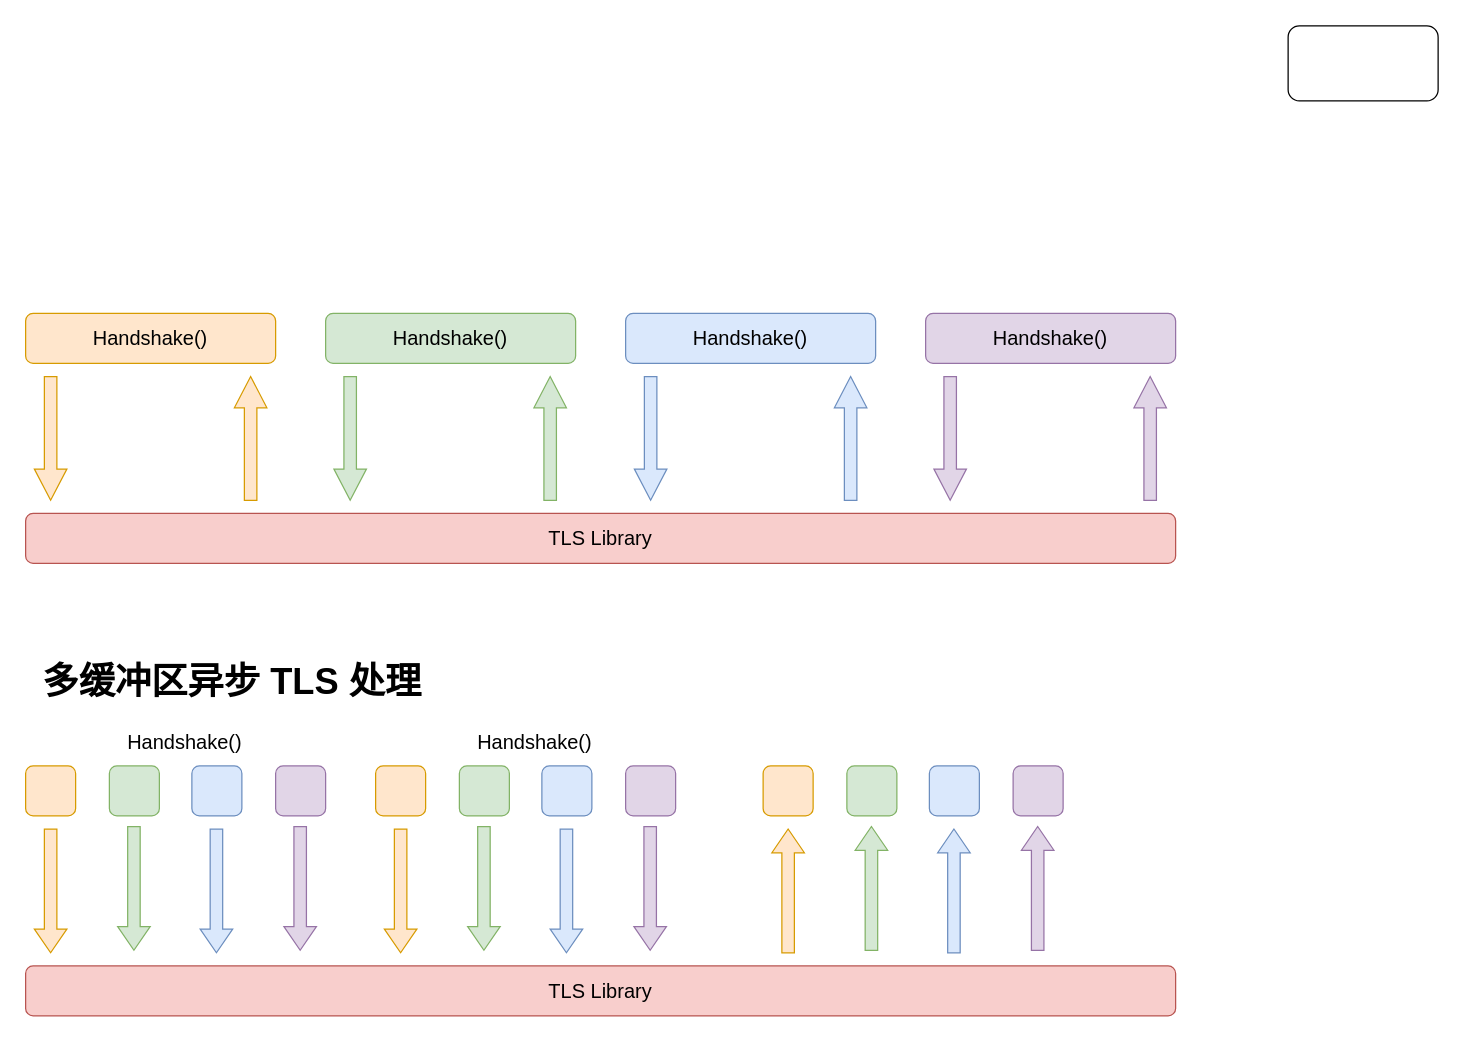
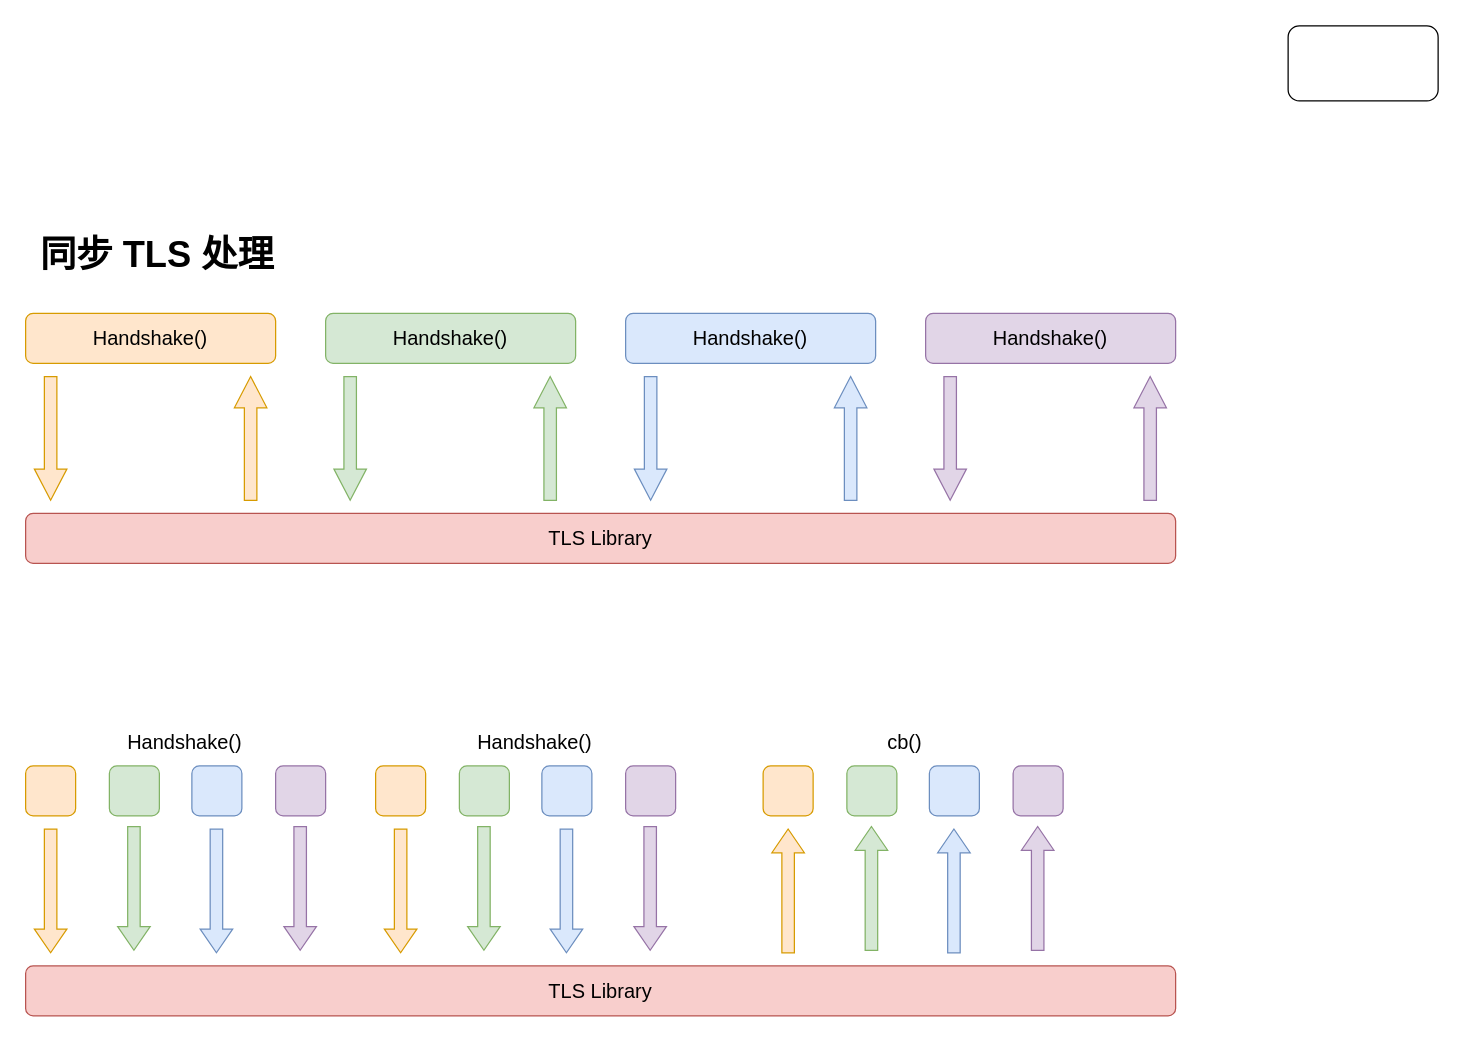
none -> (157, 254)
(232, 682) -> none
none -> (904, 742)
